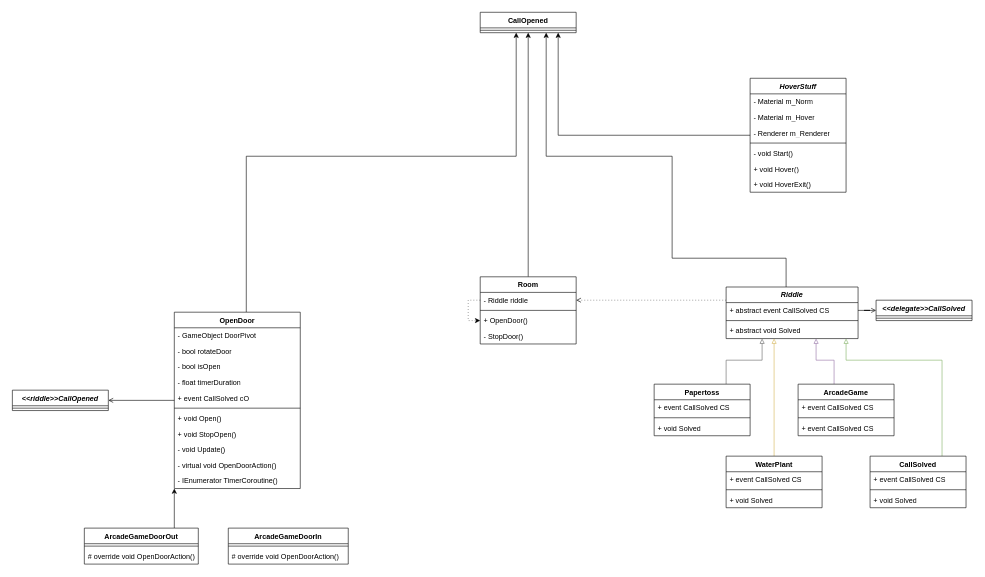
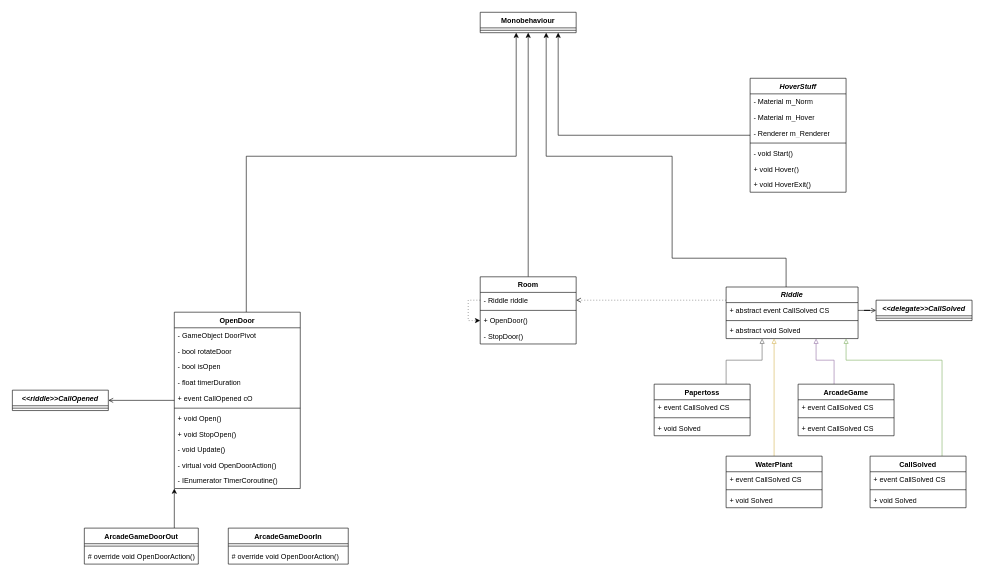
(528, 21) -> (528, 21)
(215, 399) -> (216, 399)
